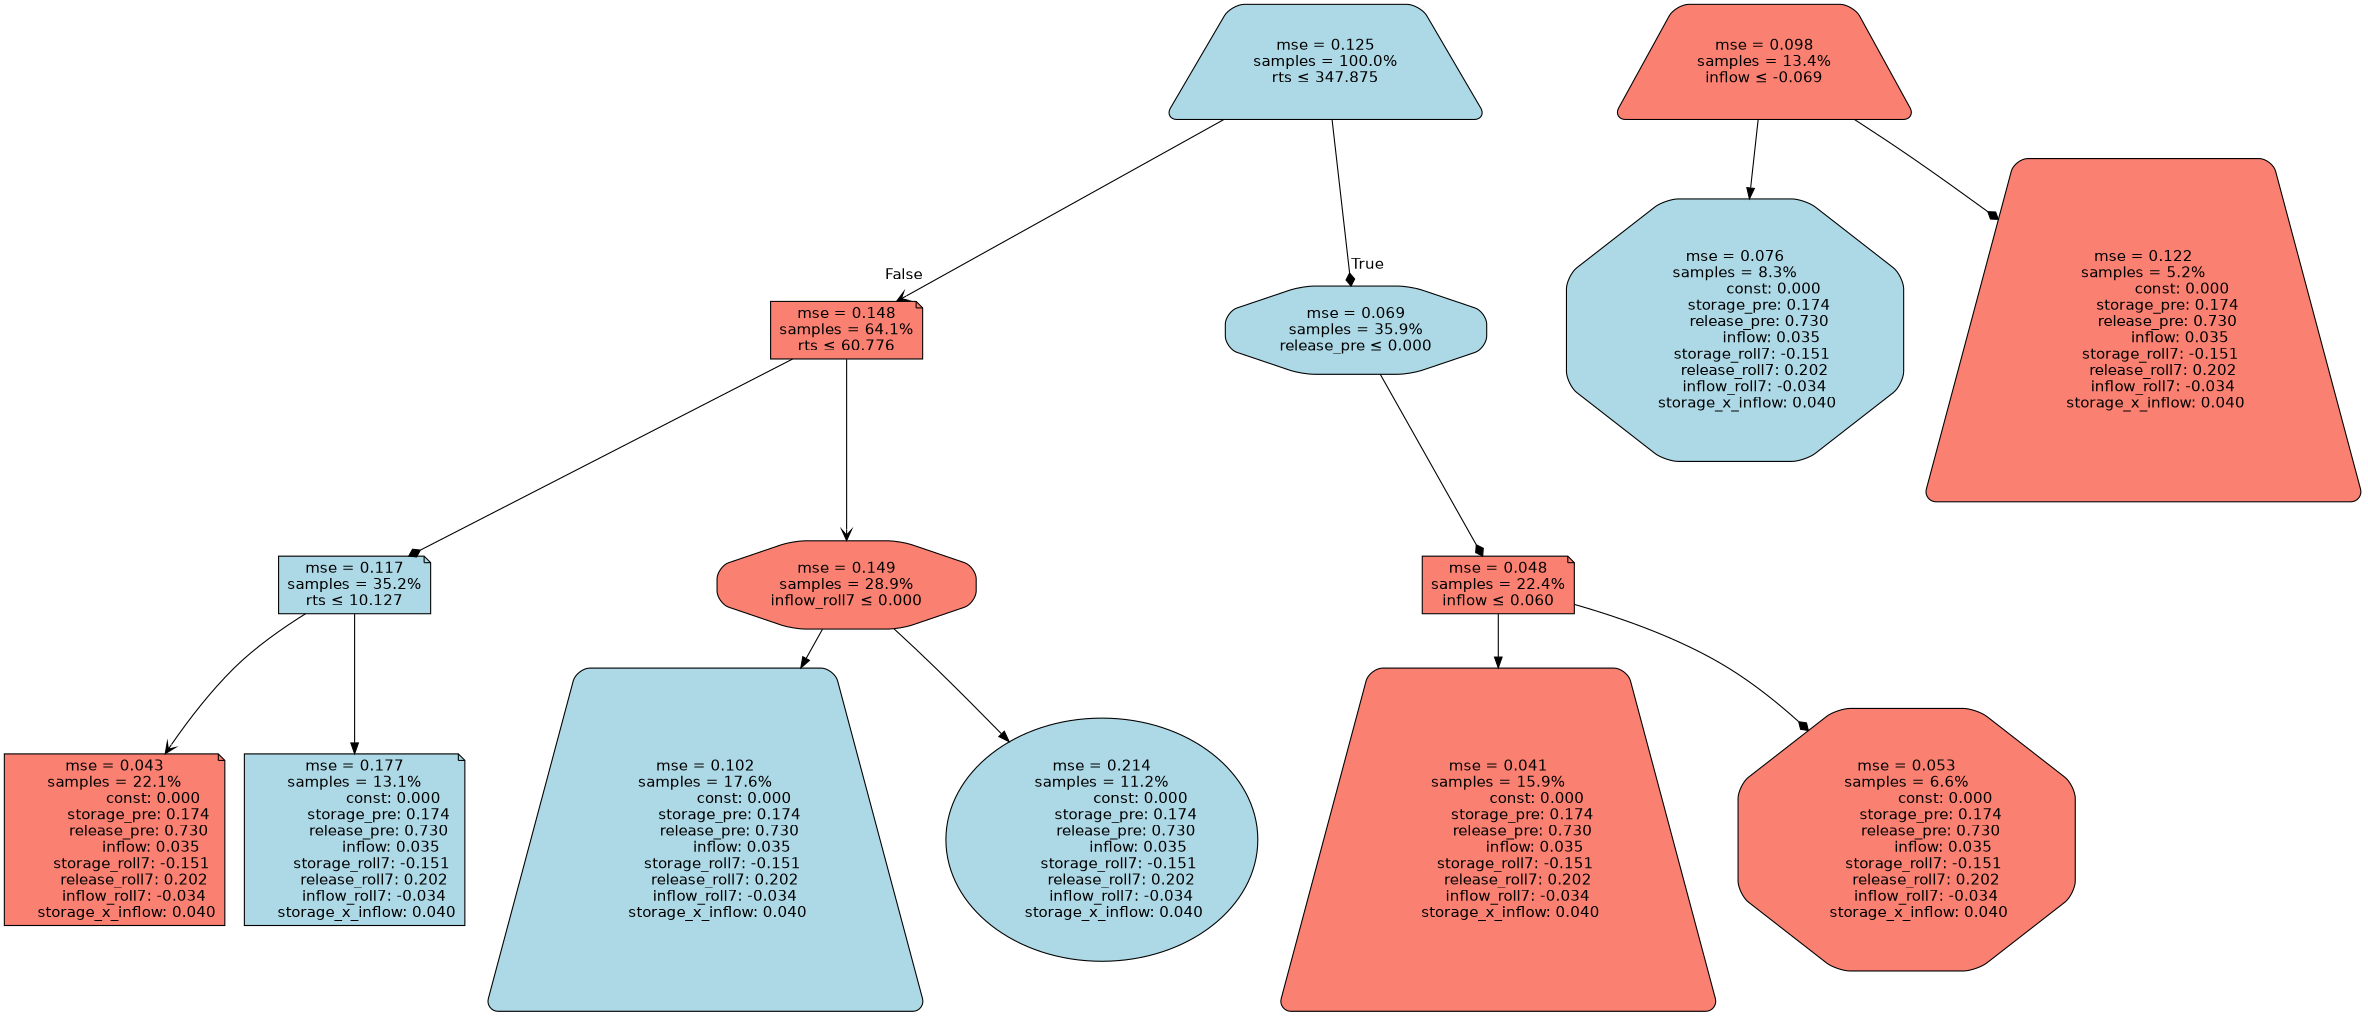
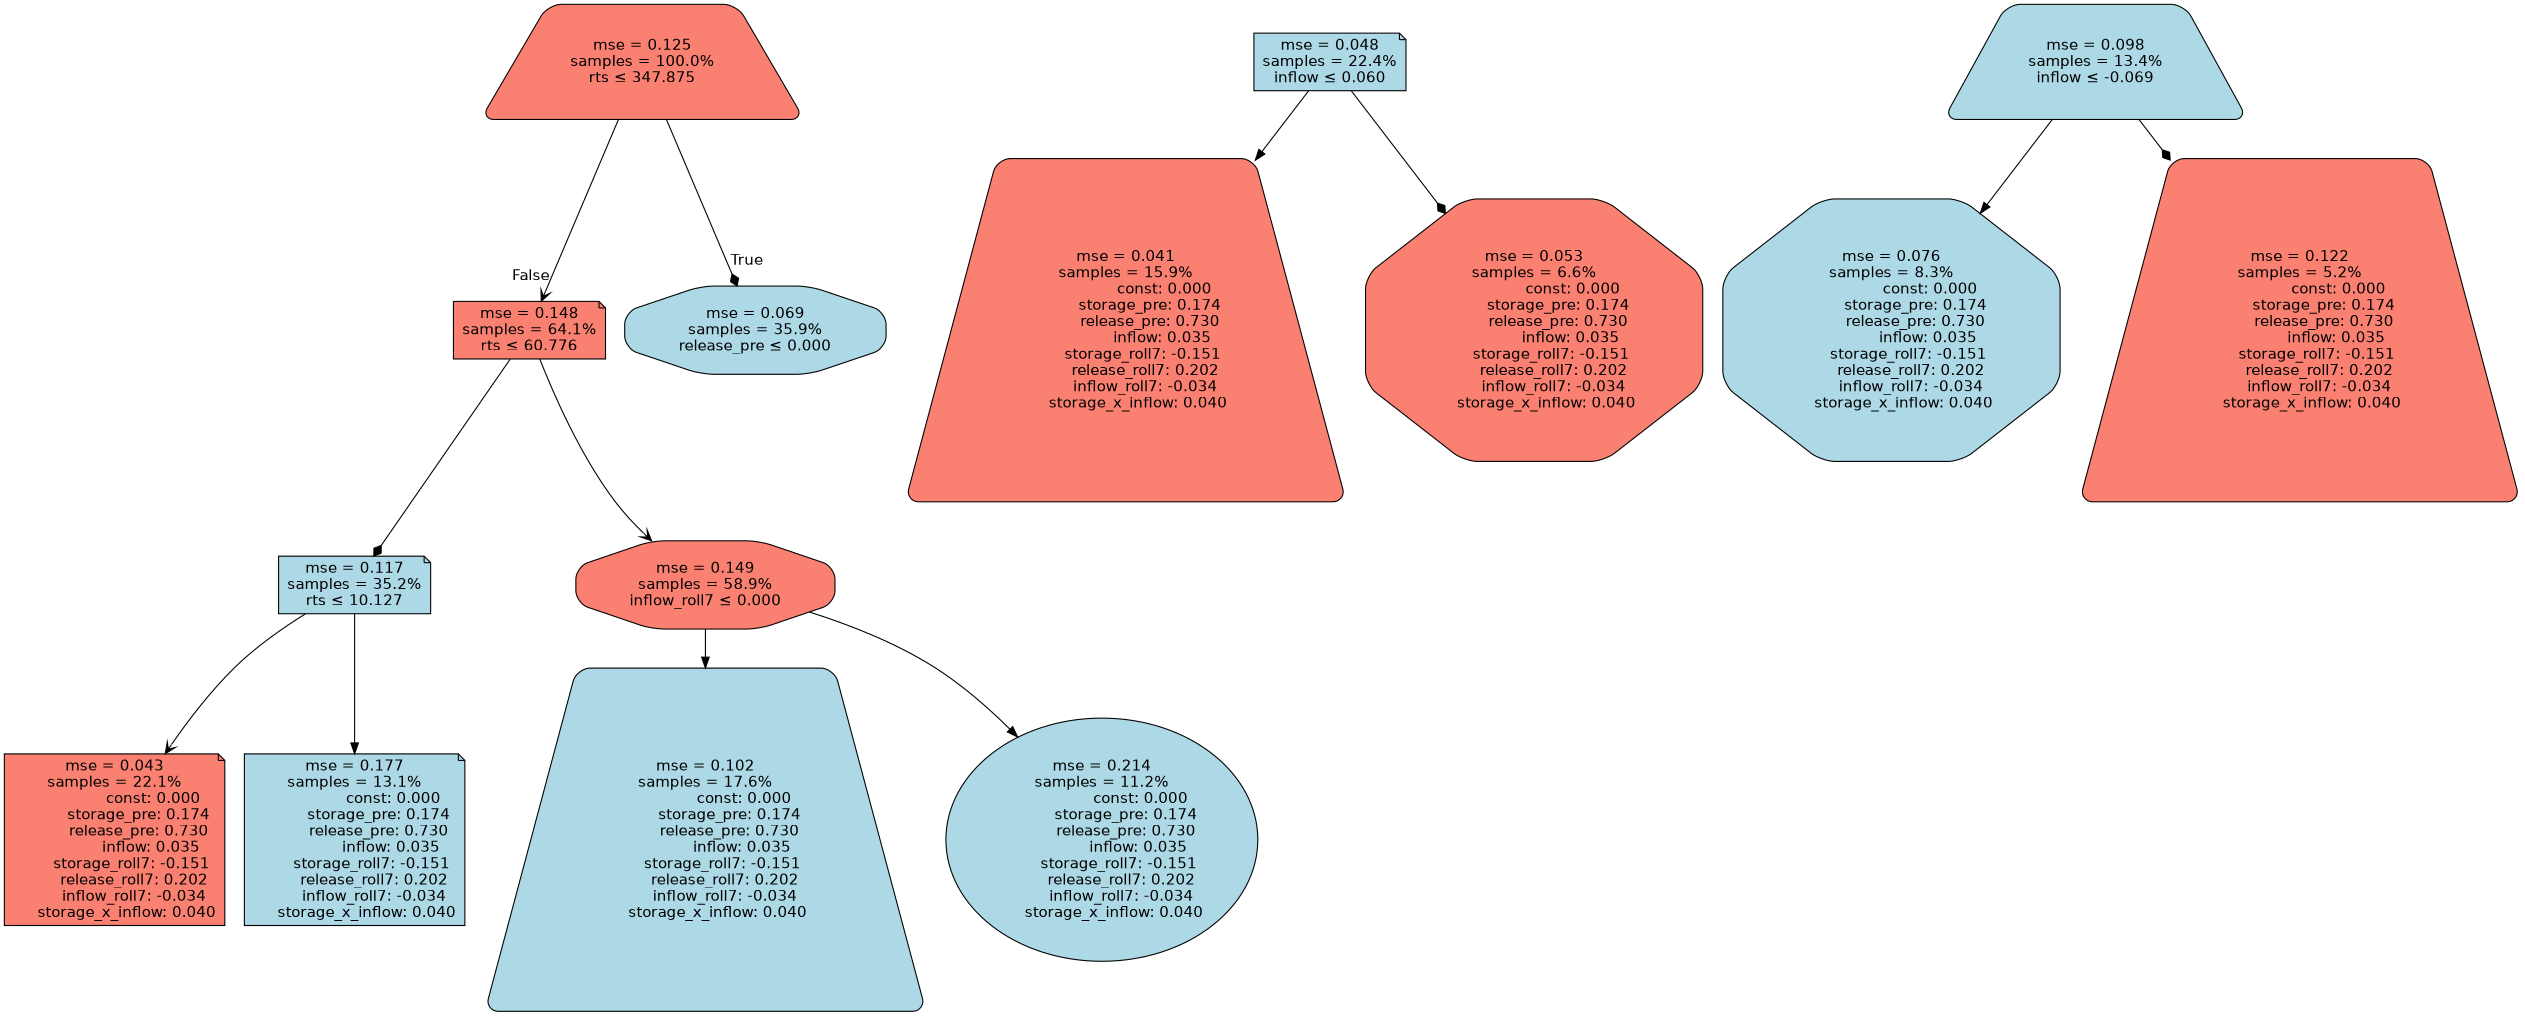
(1326, 62) -> (642, 62)
(1764, 62) -> (2096, 62)
(1428, 459) -> none
(847, 585) -> (705, 585)
(1498, 585) -> (1330, 62)
